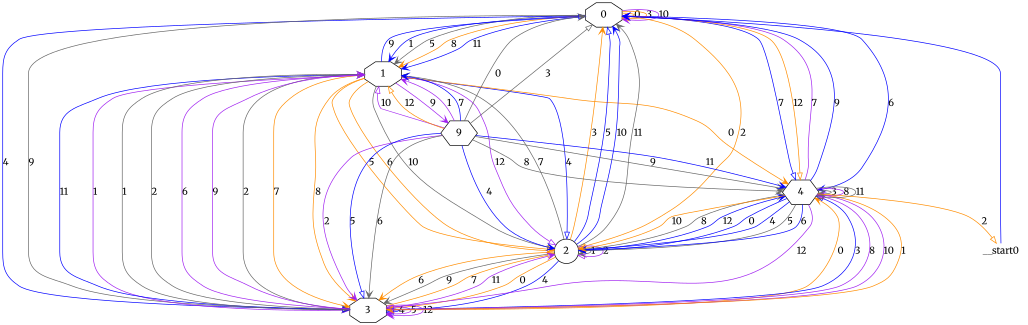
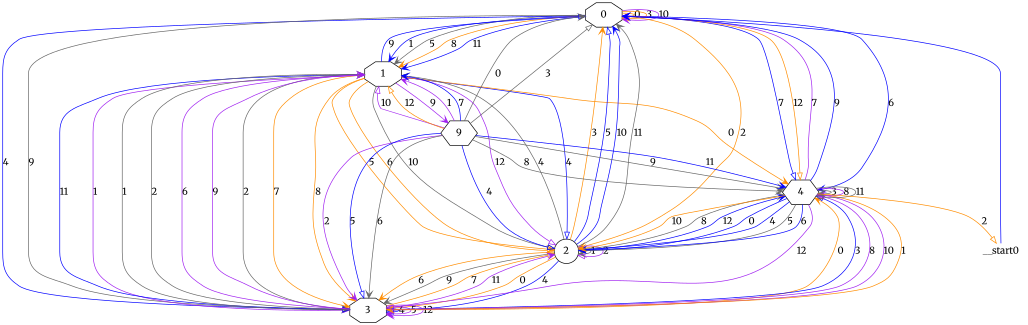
(737, 138) -> (737, 138)
(541, 163) -> (541, 163)
(490, 210) -> (490, 210)
